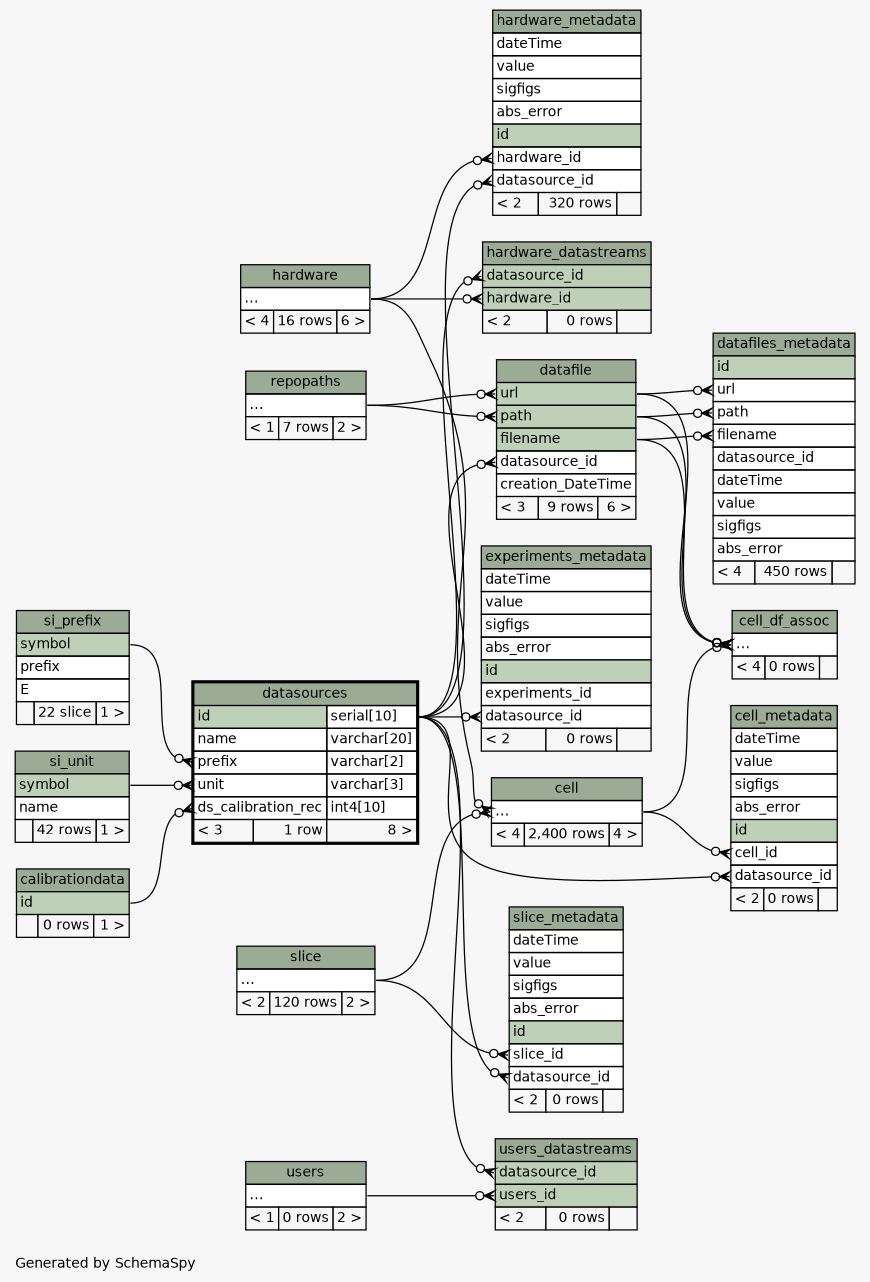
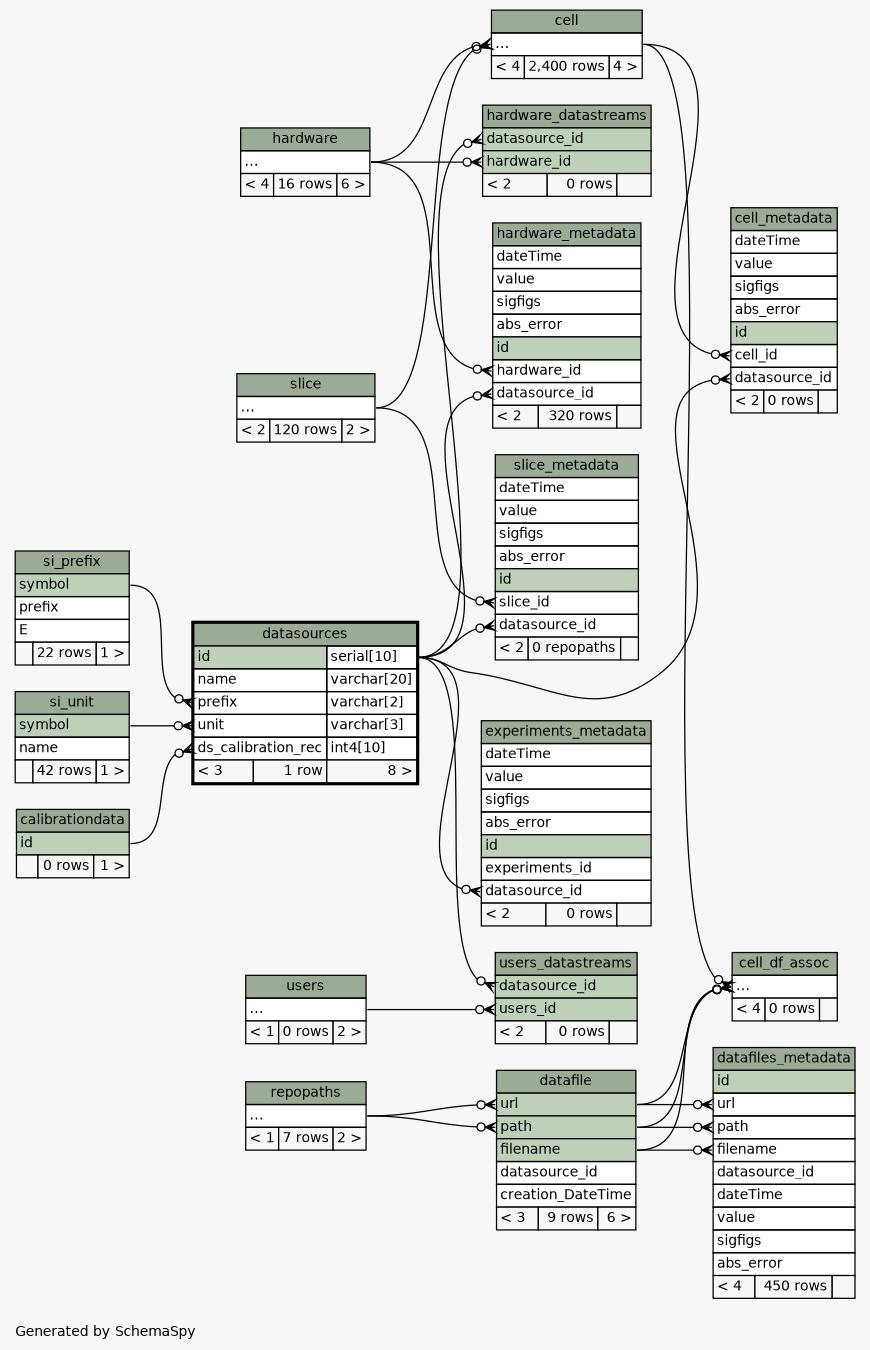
(458, 599) -> none
(65, 712) -> (65, 653)
(576, 1100) -> (574, 648)
